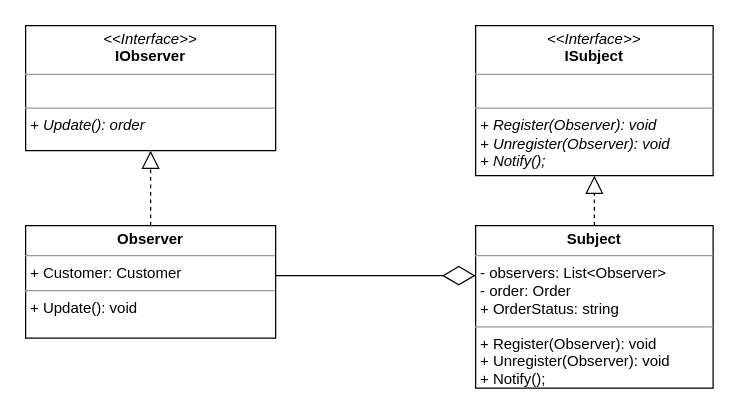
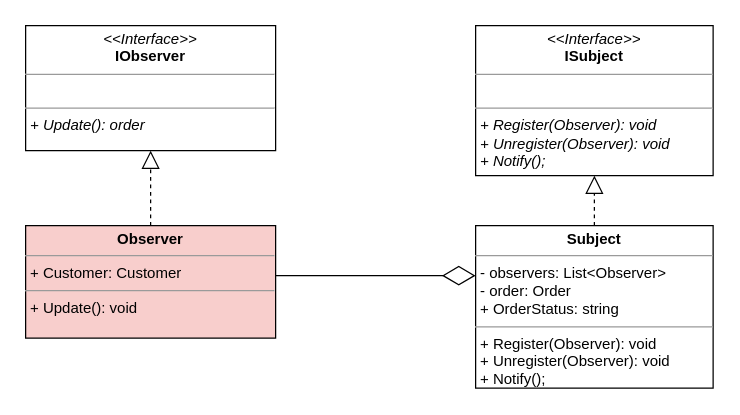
(151, 282) -> (151, 282)
